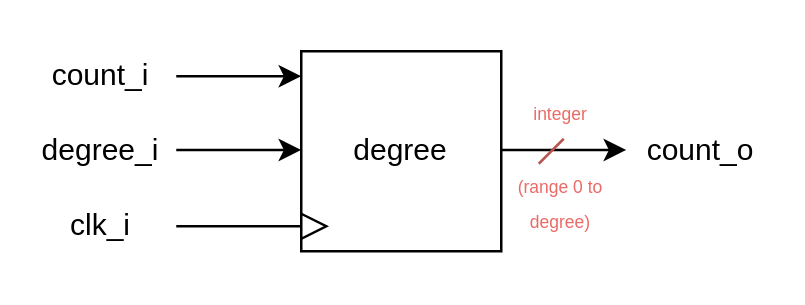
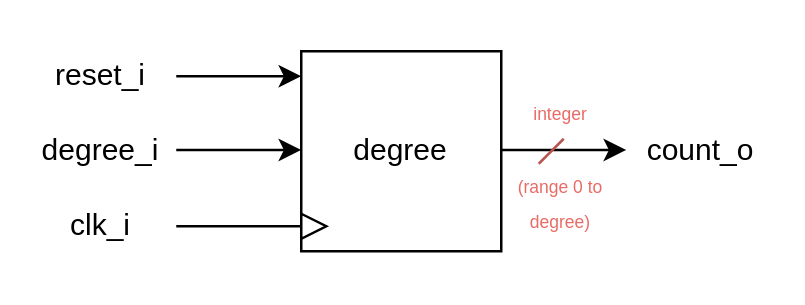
(101, 76) -> (101, 76)
